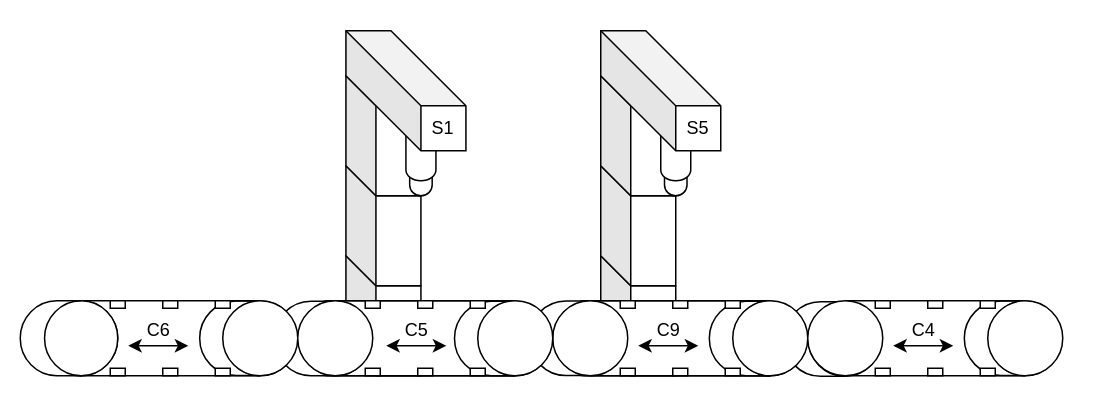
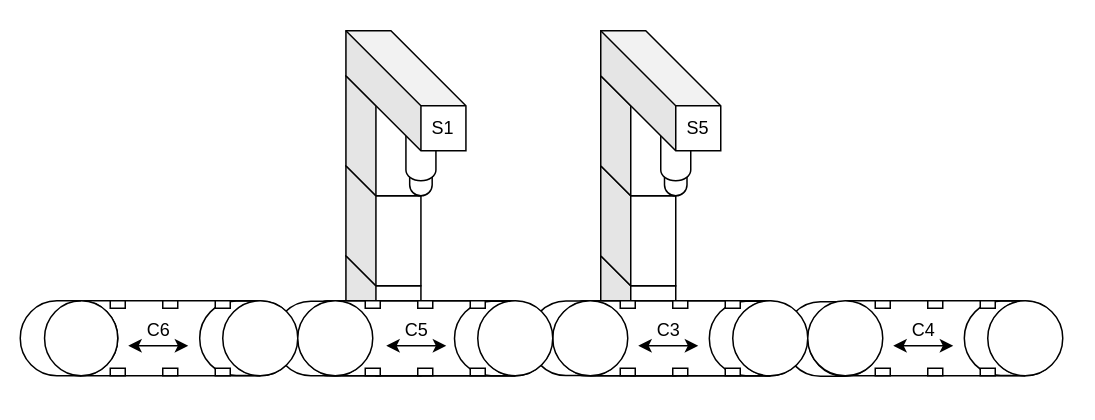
(669, 331) -> (669, 331)
